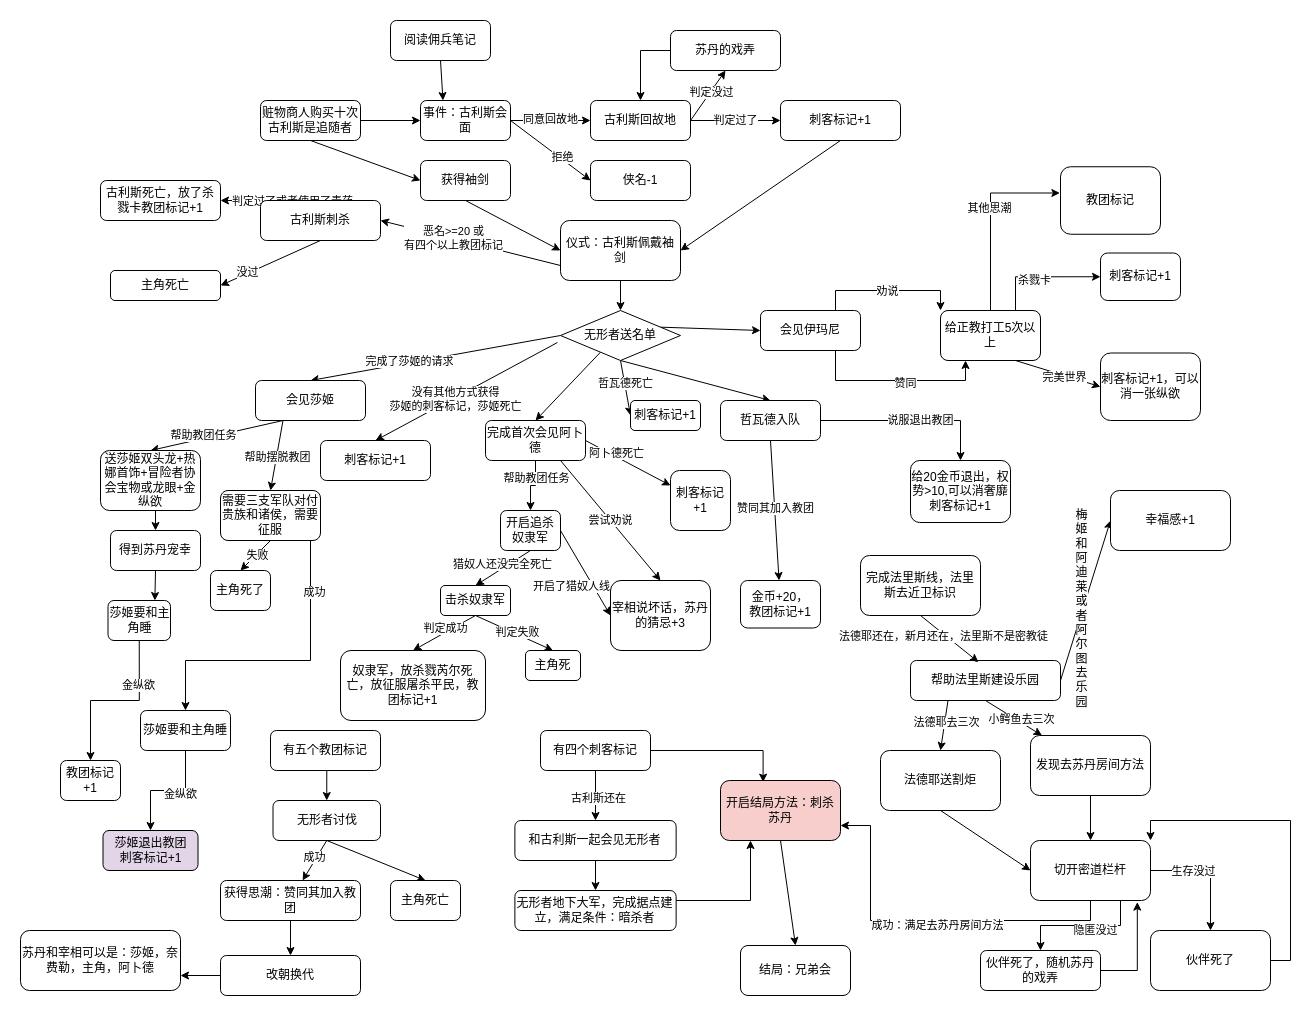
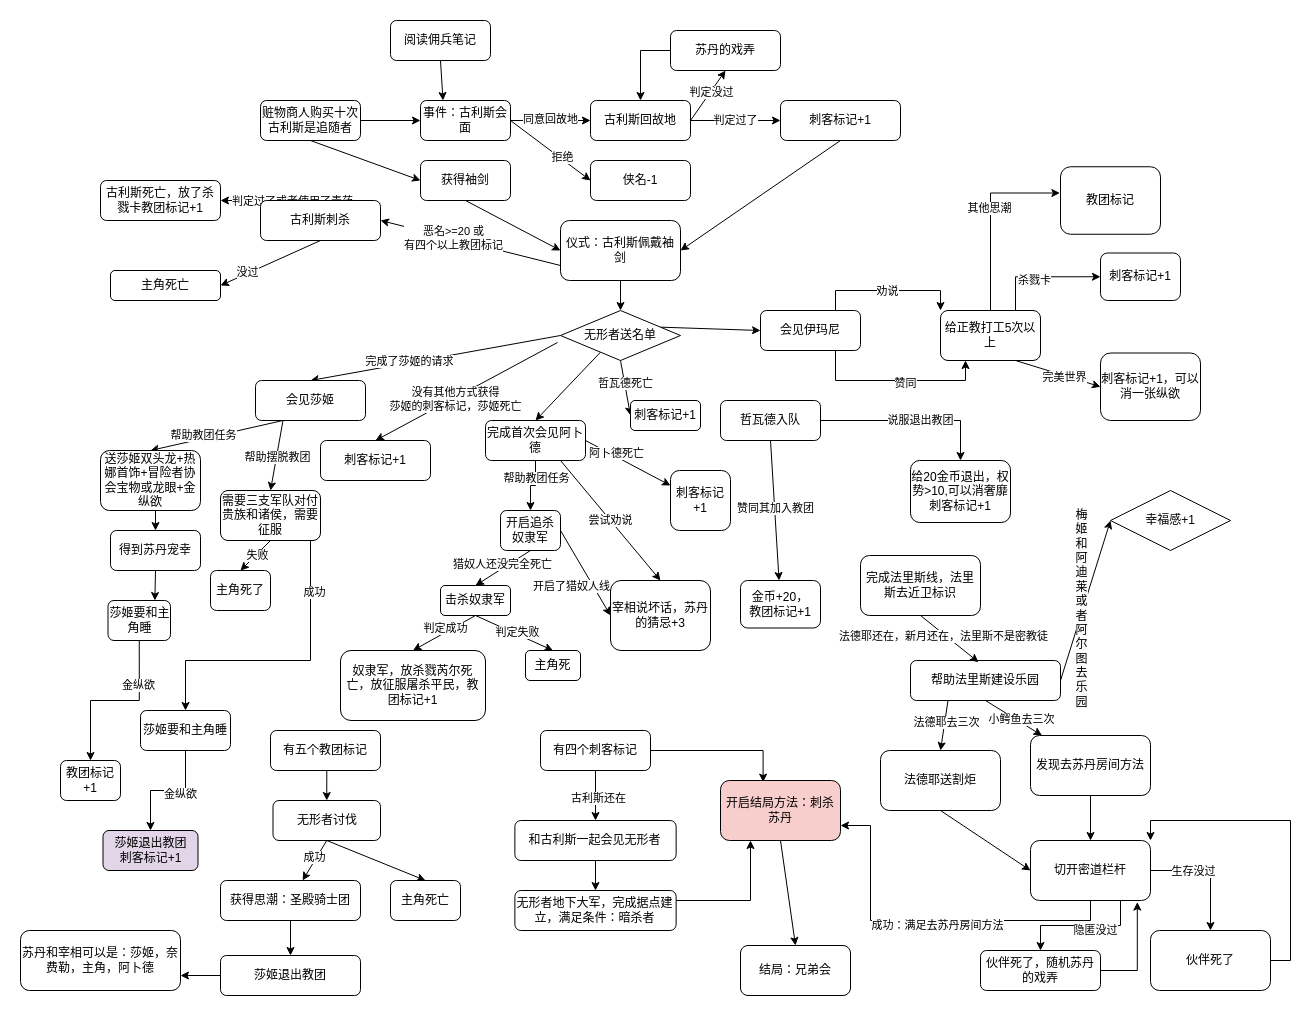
(693, 380) -> none
(1171, 521) -> (1171, 521)
(291, 901) -> (291, 901)
(291, 976) -> (291, 976)
